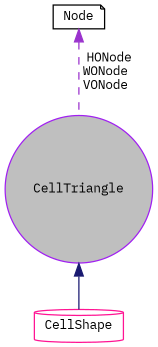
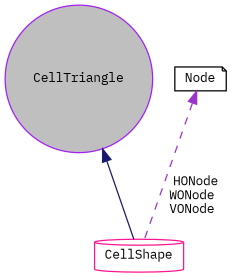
(79, 78) -> (168, 171)
